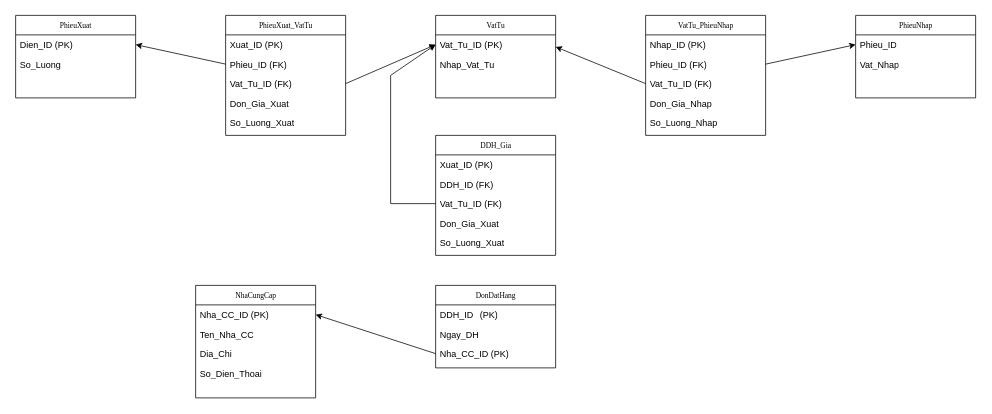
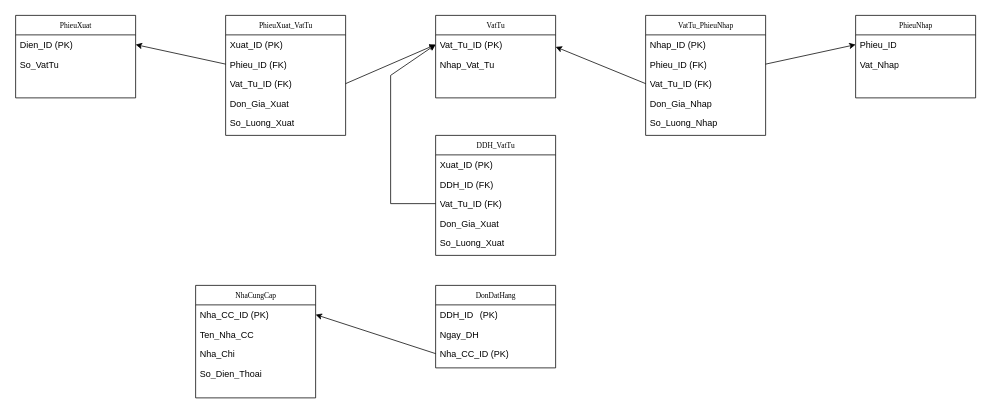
(40, 65) -> (40, 65)
(496, 145) -> (496, 145)
(215, 355) -> (216, 355)
